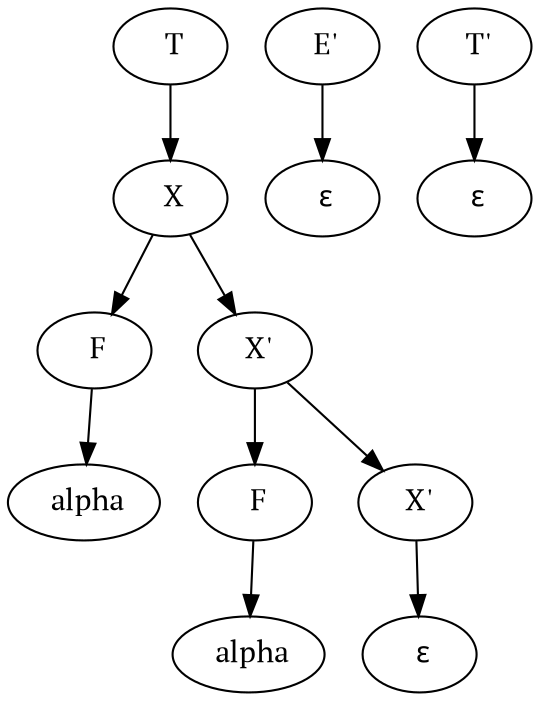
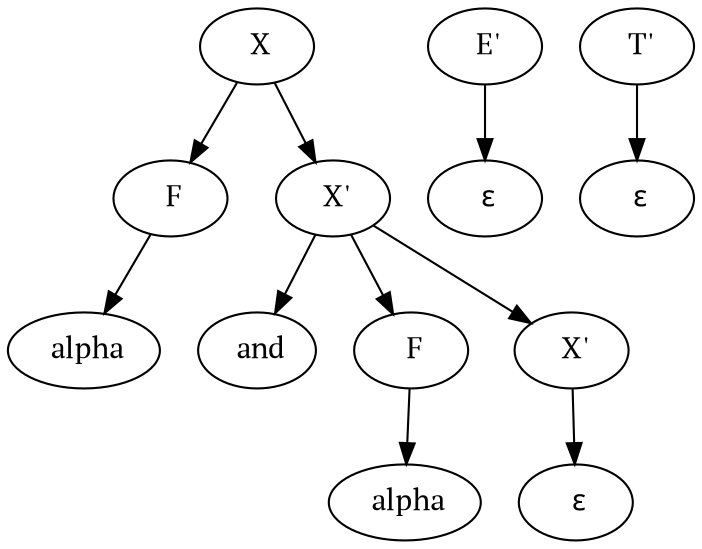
(170, 46) -> none
none -> (257, 350)
